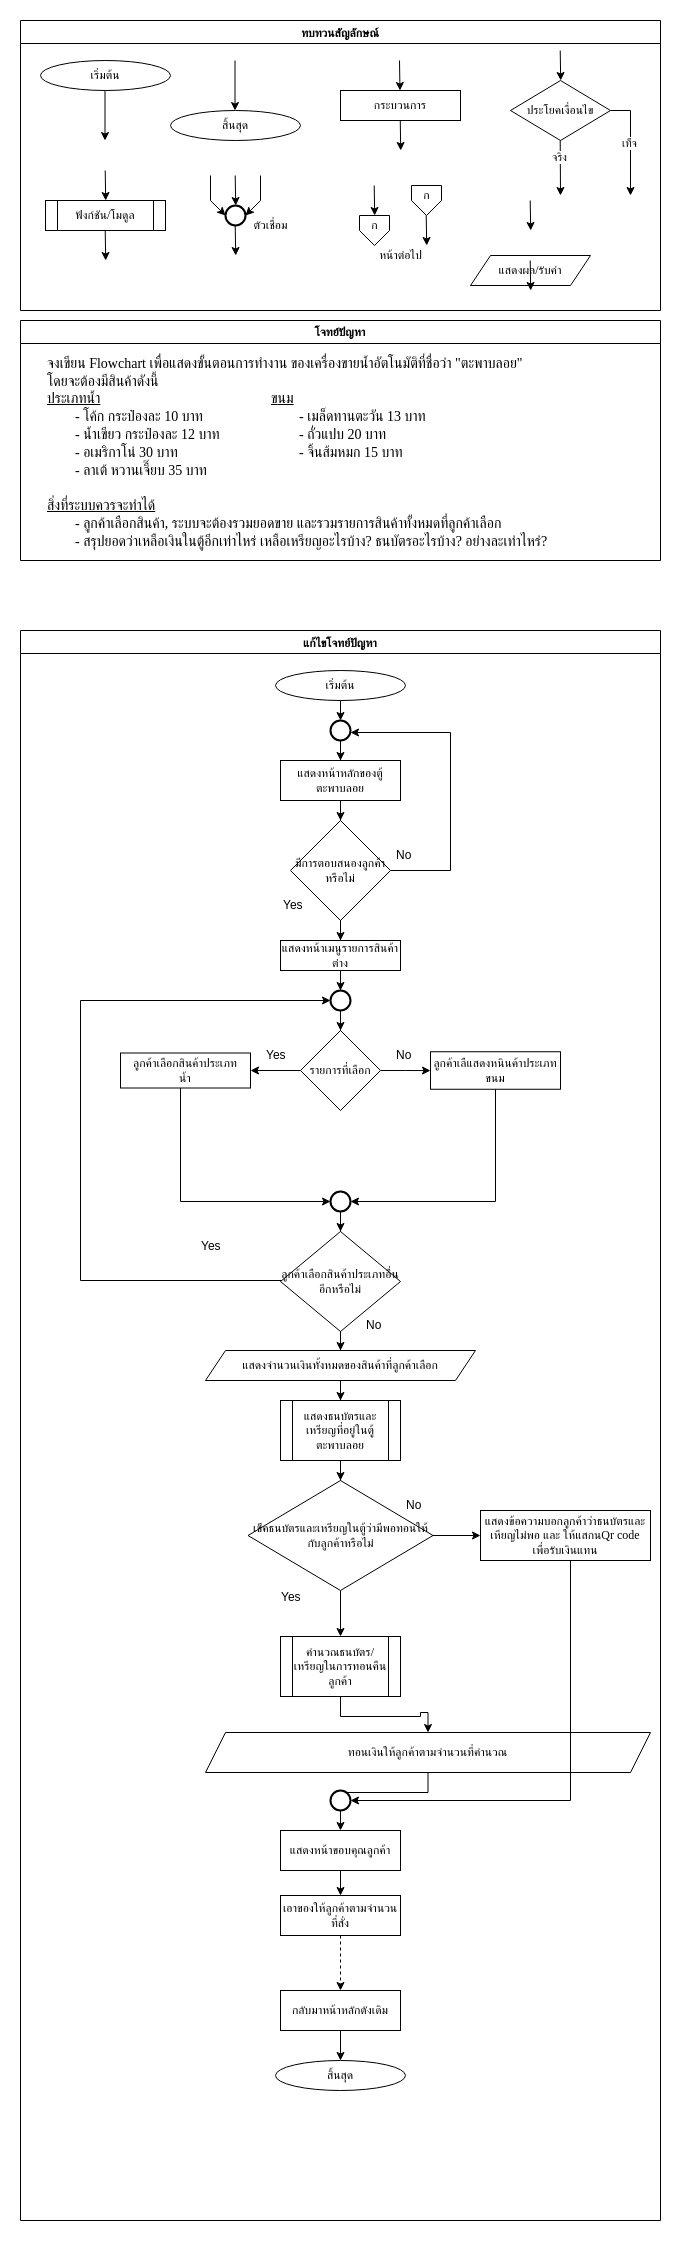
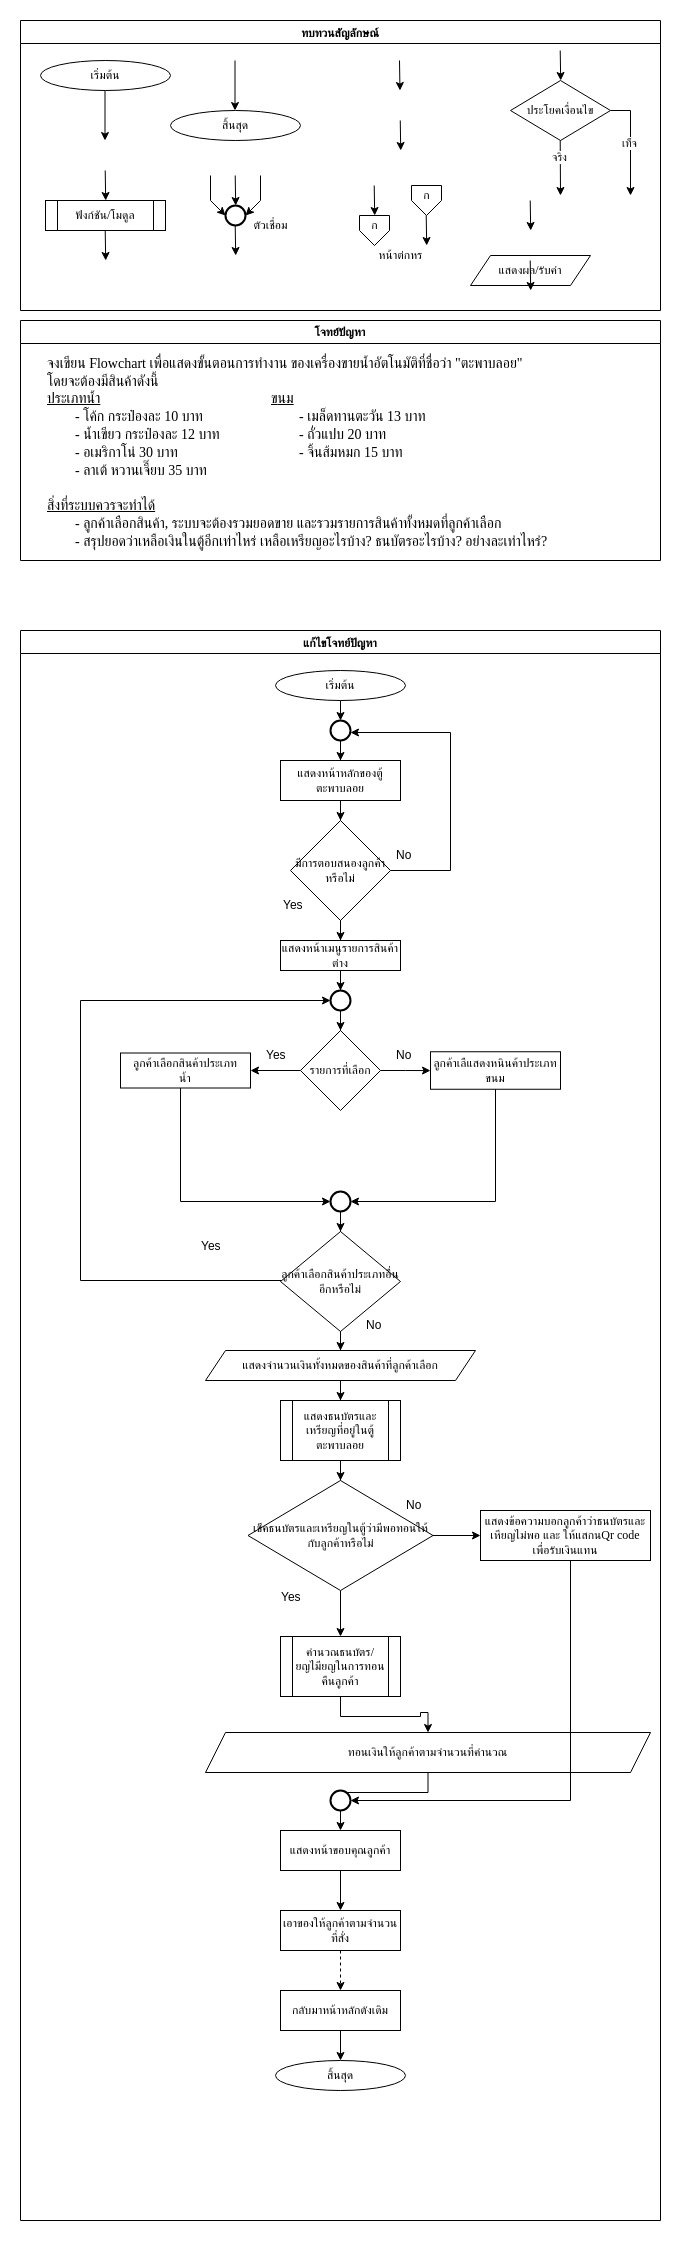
(401, 106) -> none
(401, 256) -> (401, 256)
(341, 1667) -> (341, 1667)
(341, 1916) -> (341, 1931)
